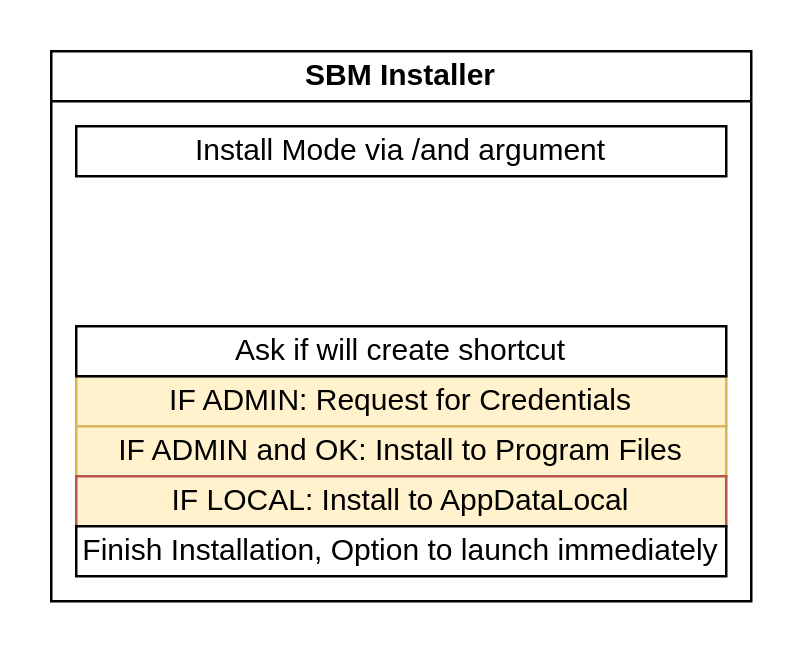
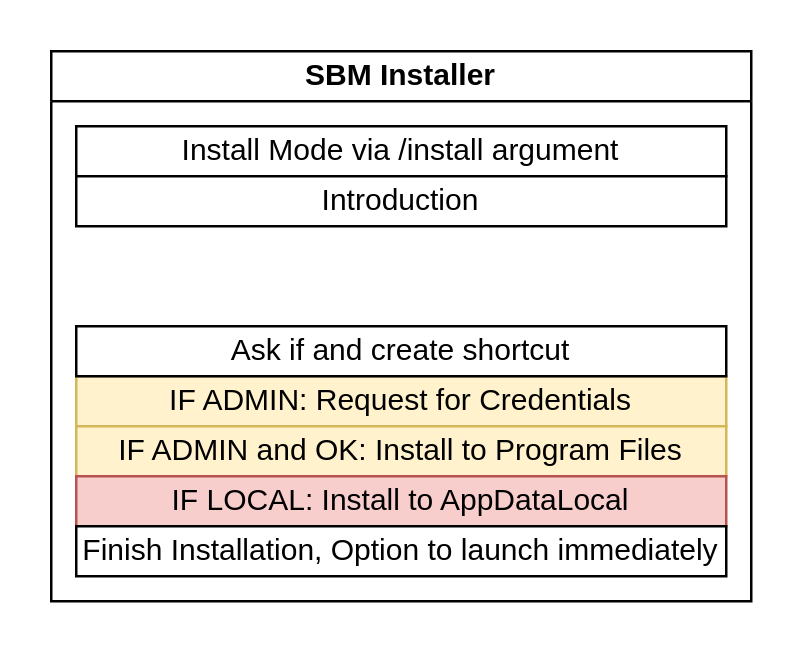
(401, 151) -> (401, 151)
none -> (401, 201)
(401, 351) -> (401, 351)
(401, 501) -> (401, 501)
